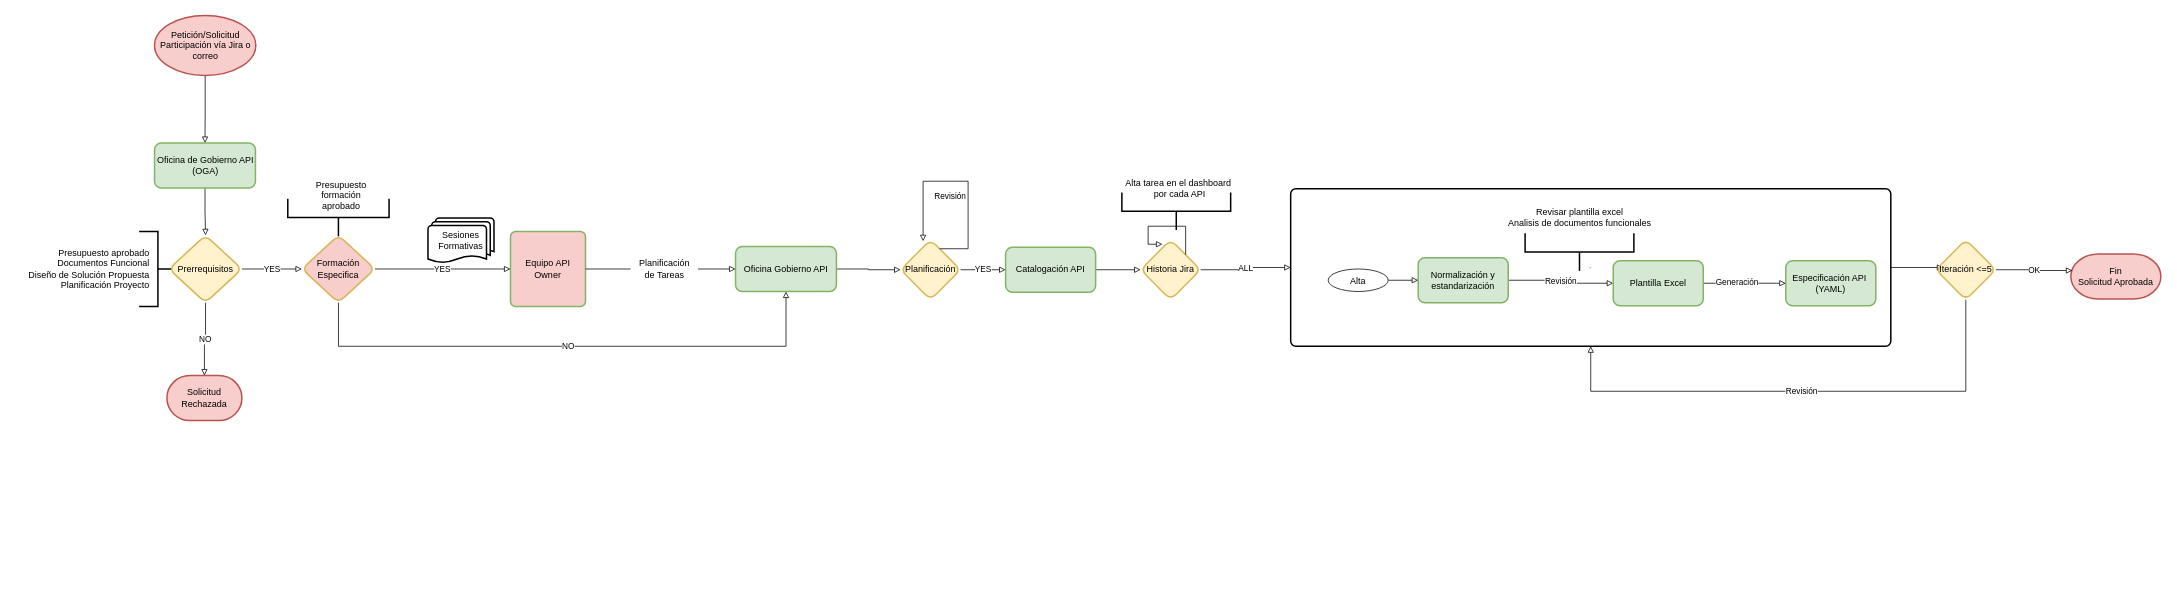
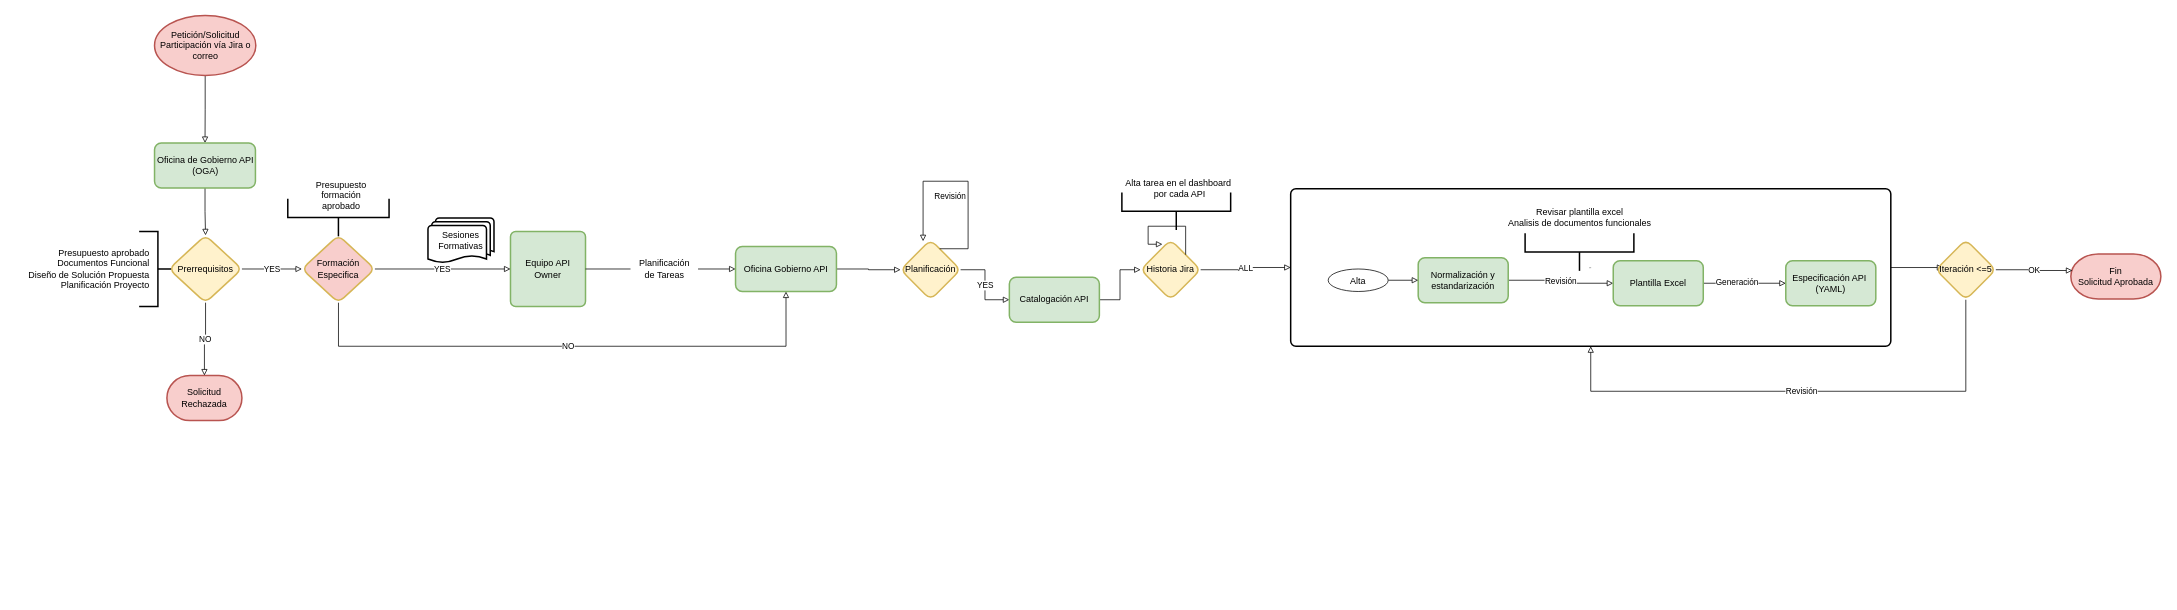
(548, 269) -> (548, 269)
(1050, 270) -> (1054, 300)
